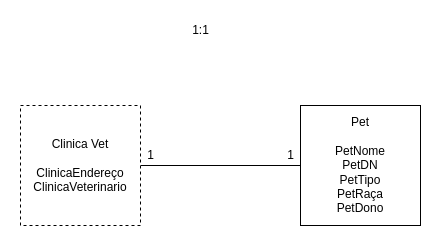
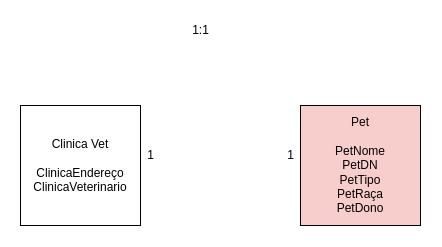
(81, 166) -> (81, 166)
(221, 166) -> none
(361, 166) -> (361, 166)
